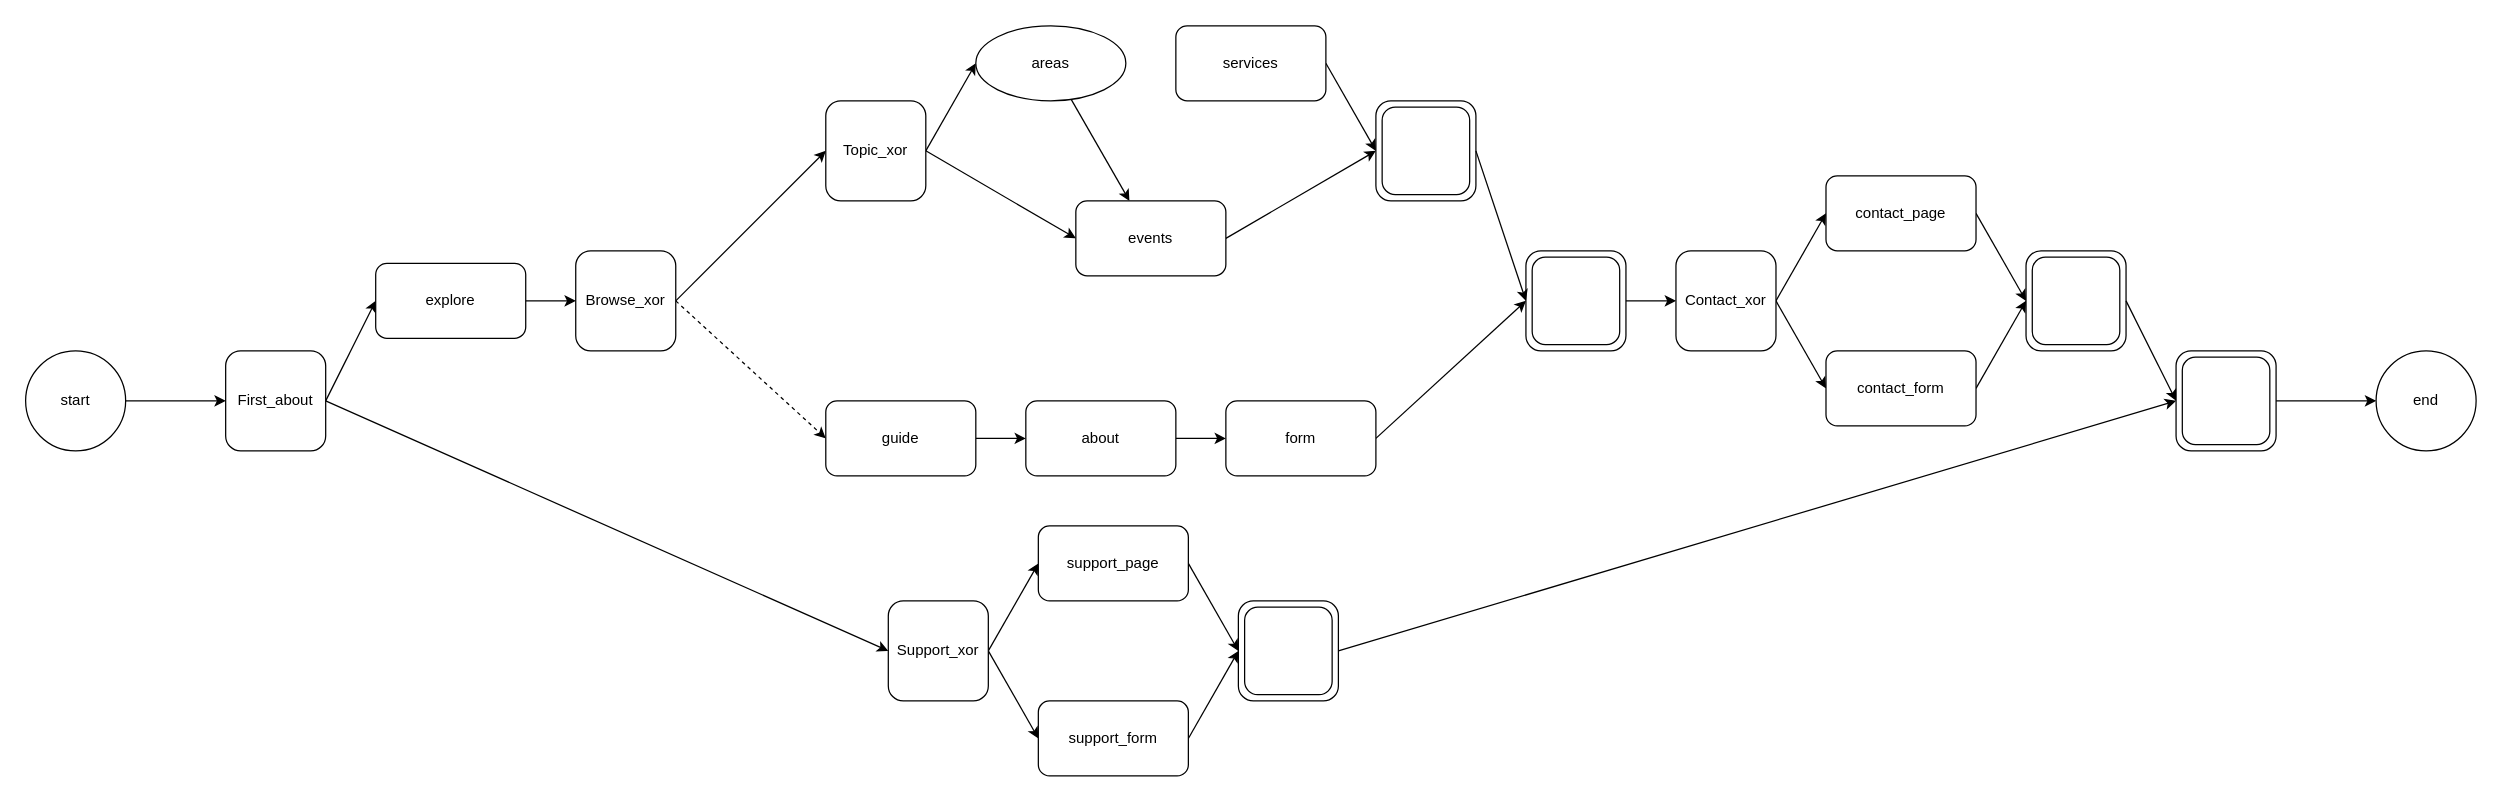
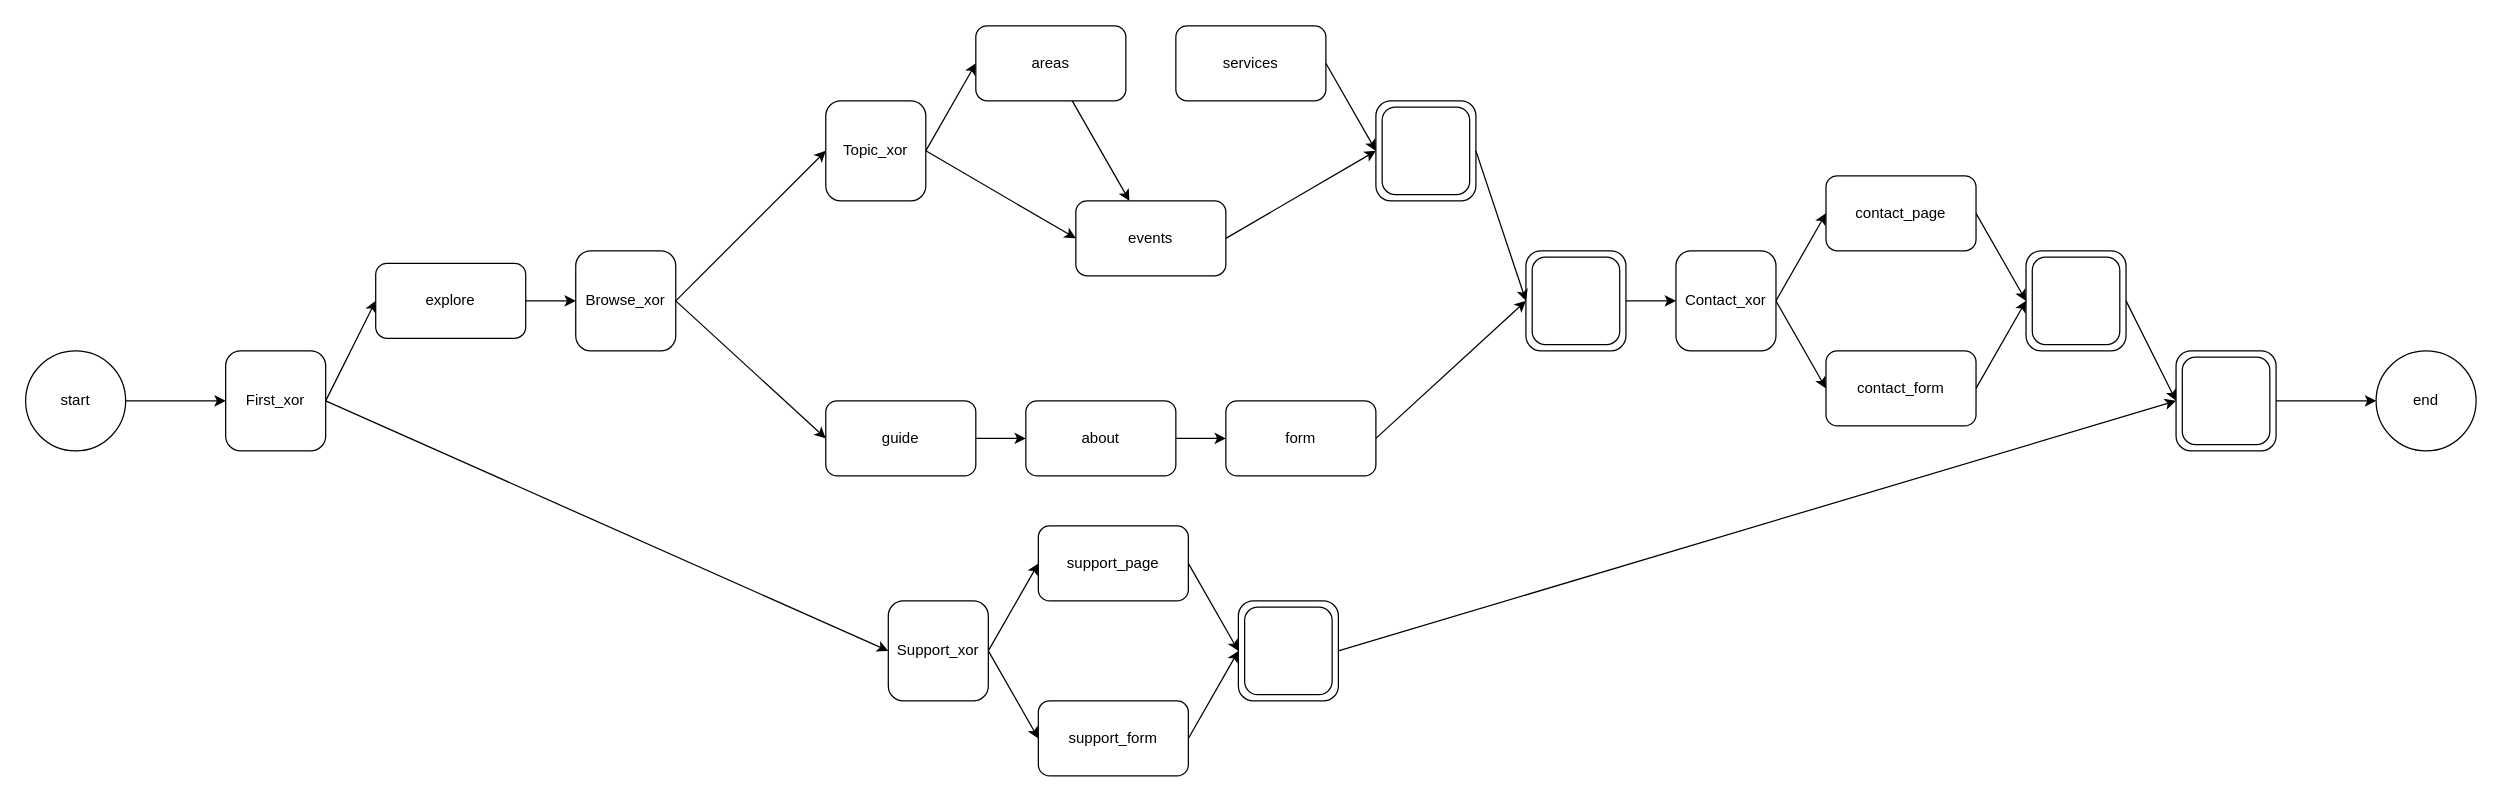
(1051, 63) -> (1051, 63)
(748, 367) -> (748, 367)
(276, 401) -> (276, 401)
